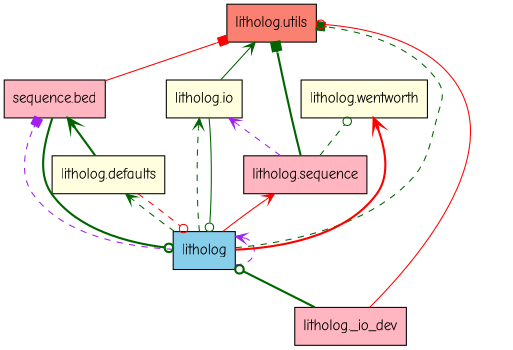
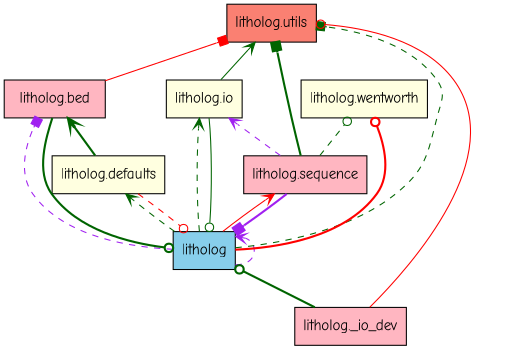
(55, 99) -> (55, 99)
(367, 205) -> (367, 205)
none -> (266, 210)
